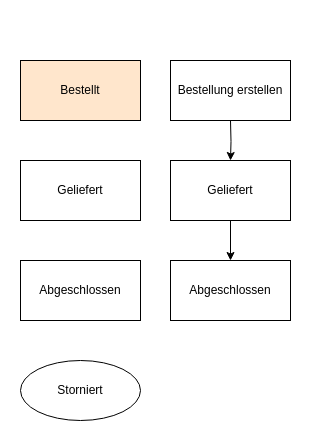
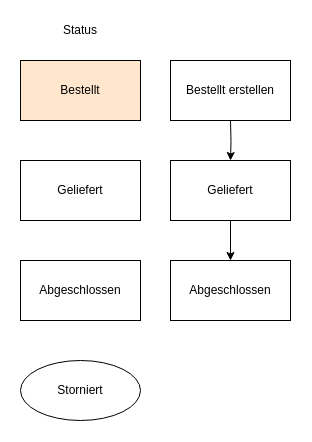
none -> (81, 31)
(231, 91) -> (231, 91)
